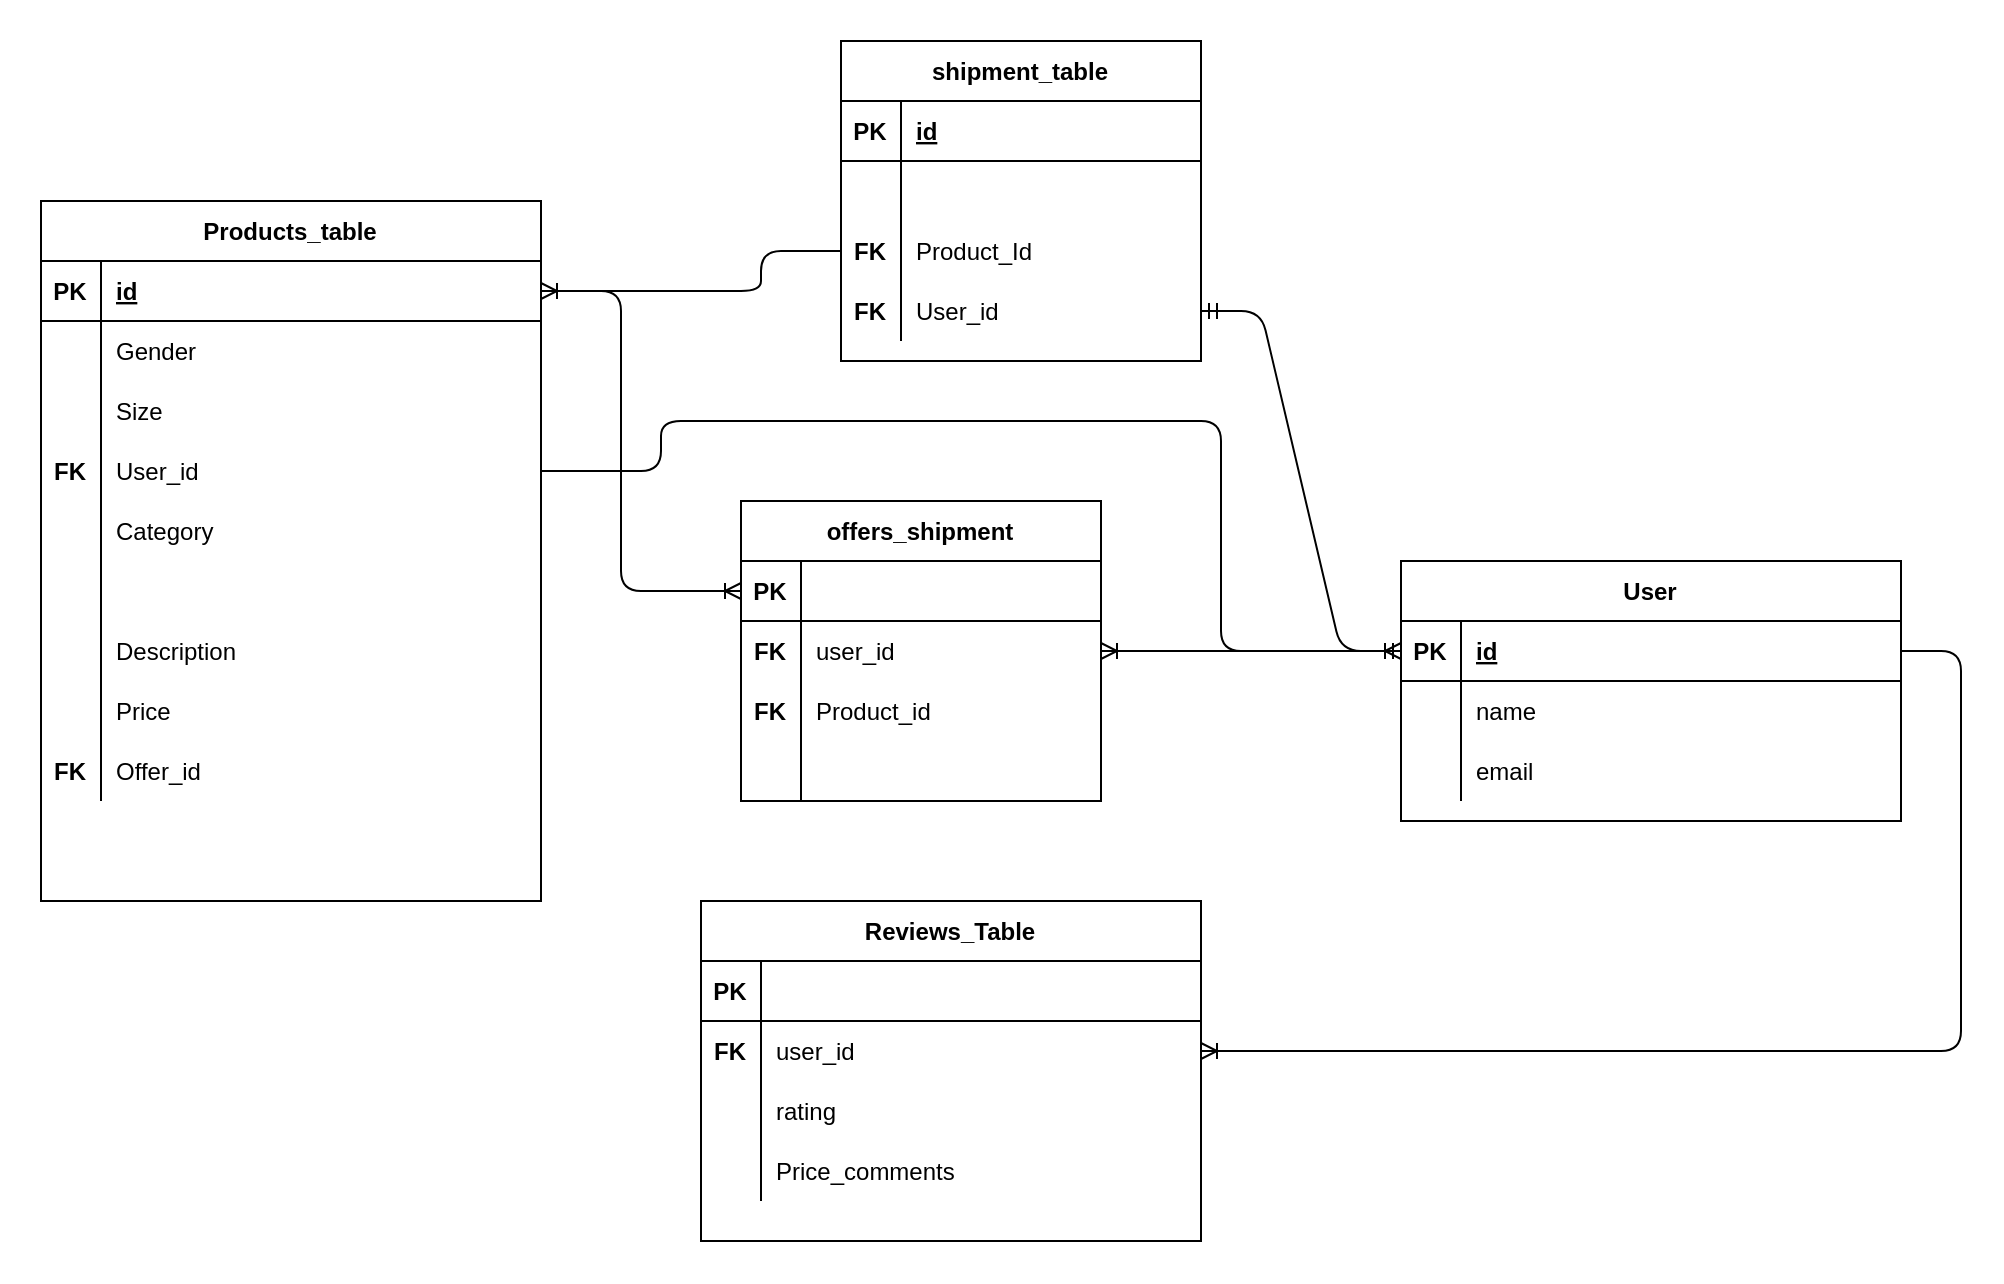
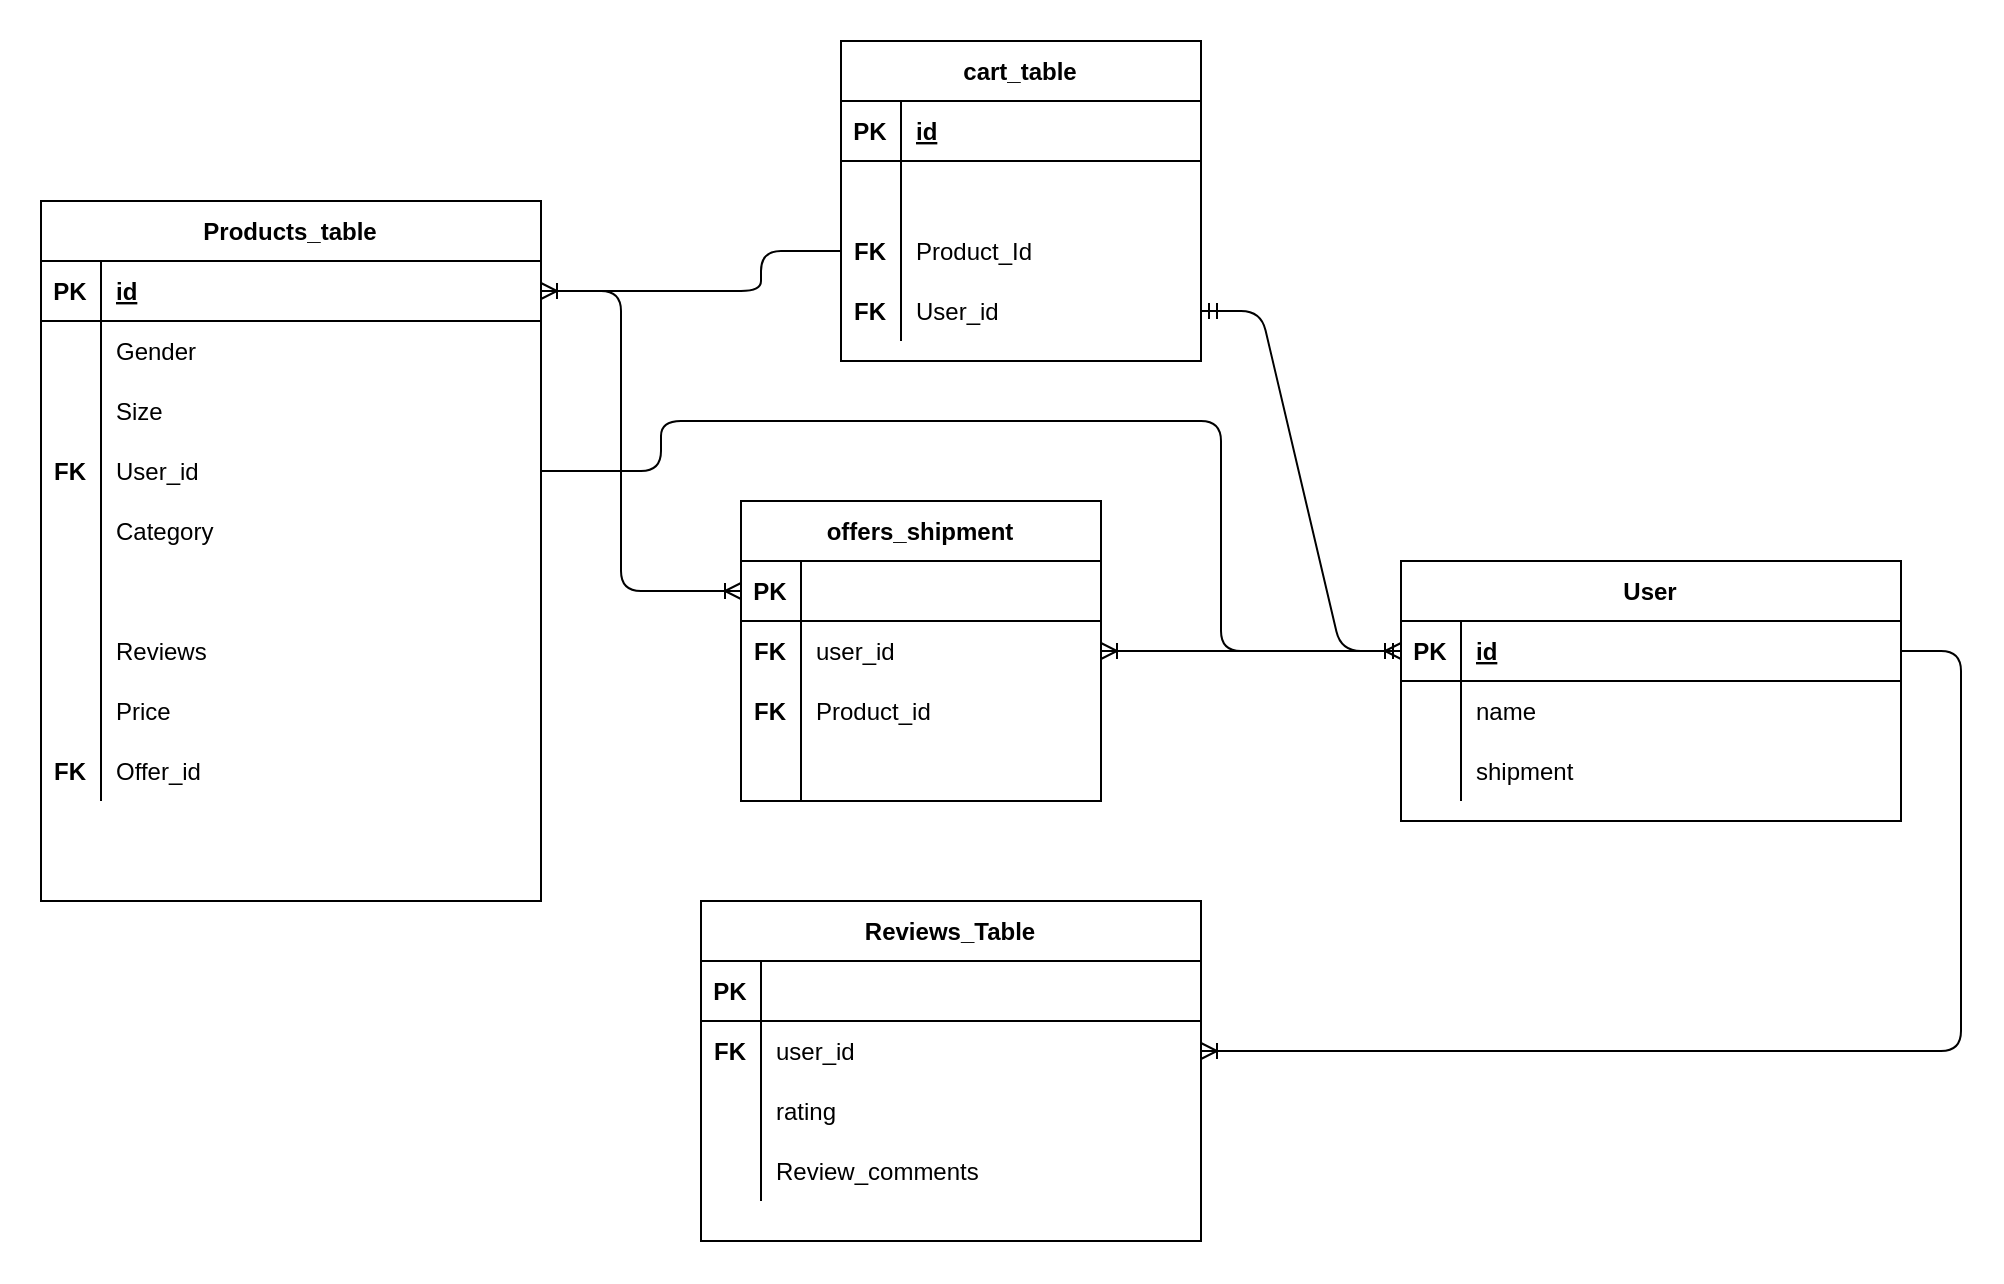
(1020, 72) -> (1020, 72)
(184, 652) -> (160, 652)
(1503, 772) -> (1527, 772)
(867, 1172) -> (874, 1172)
